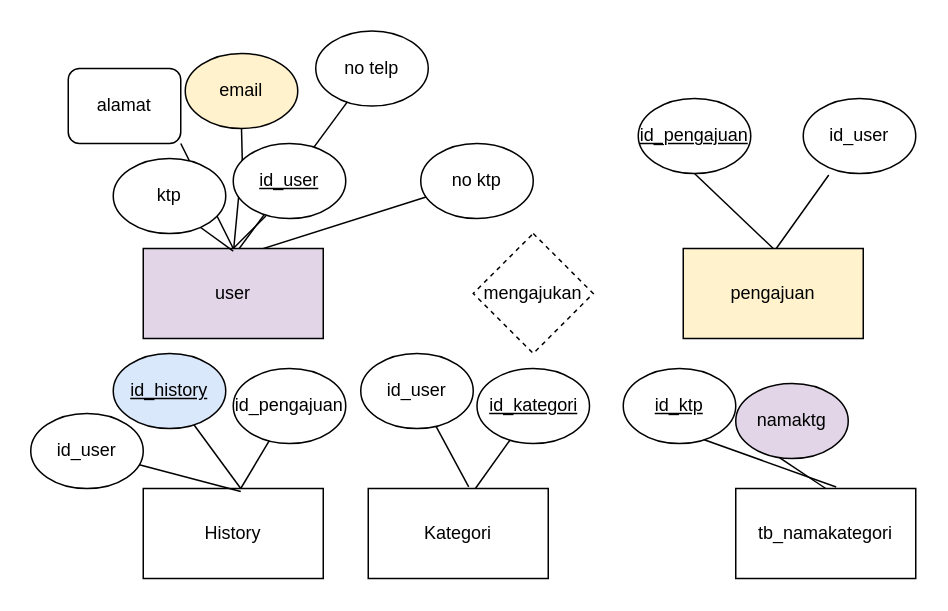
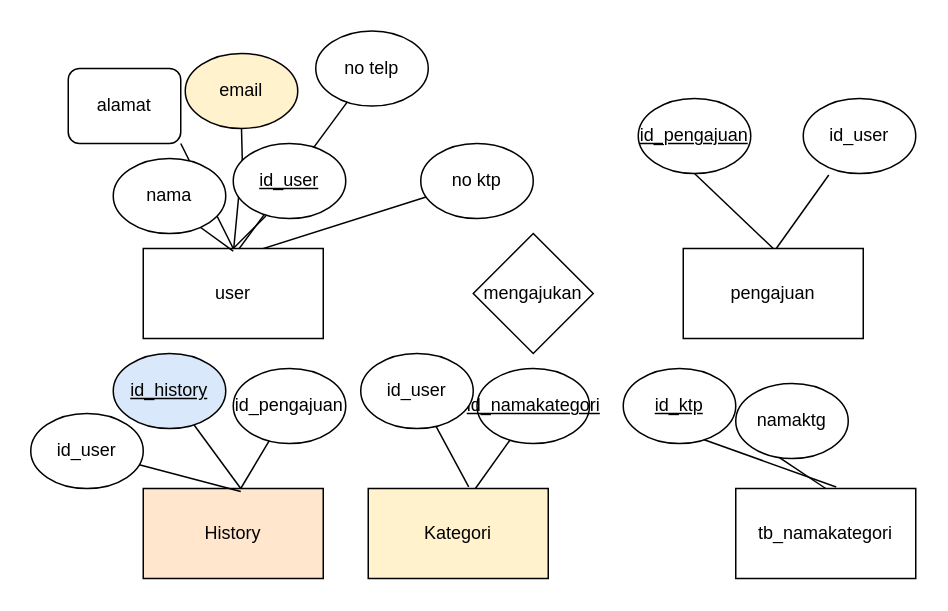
(170, 196) -> (170, 196)
(233, 293) -> (233, 293)
(533, 293) -> (533, 293)
(773, 293) -> (773, 293)
(534, 406) -> (534, 406)
(792, 421) -> (792, 421)
(233, 533) -> (233, 533)
(458, 533) -> (458, 533)
